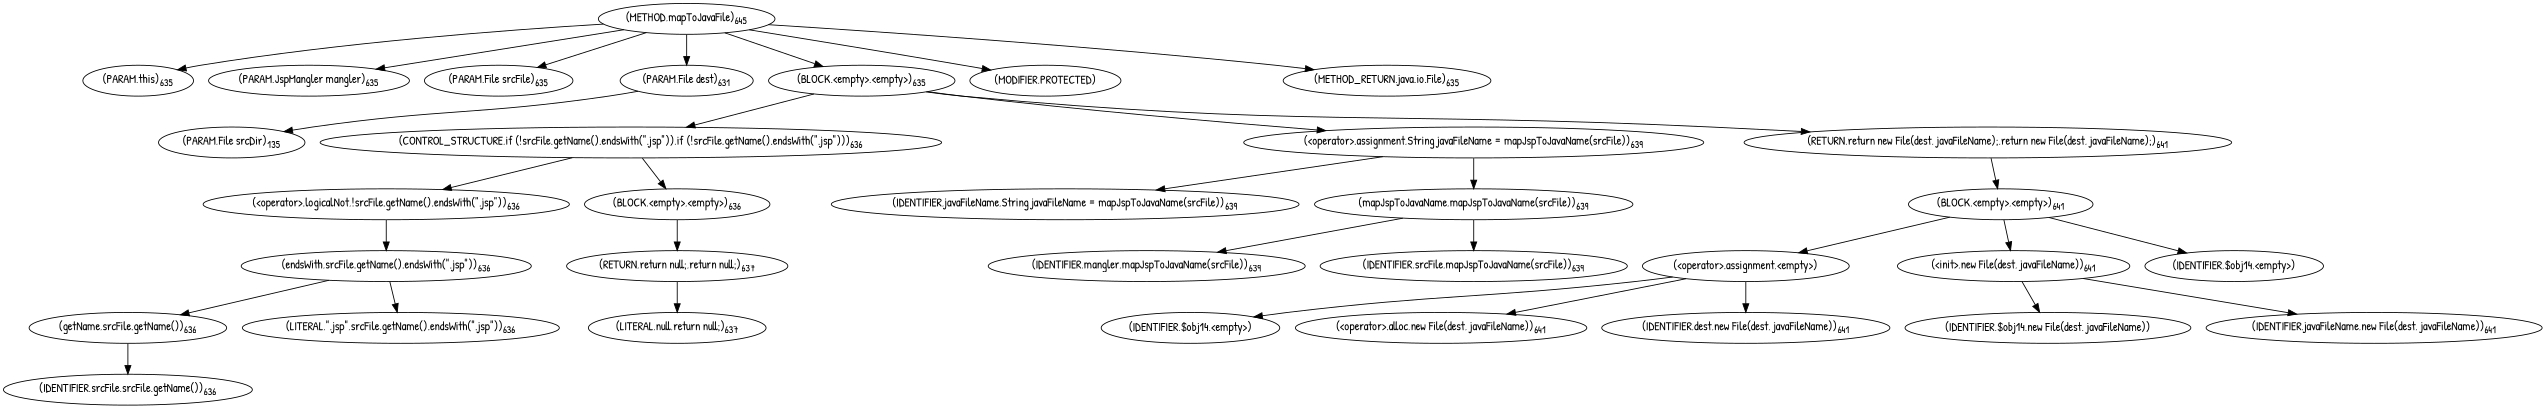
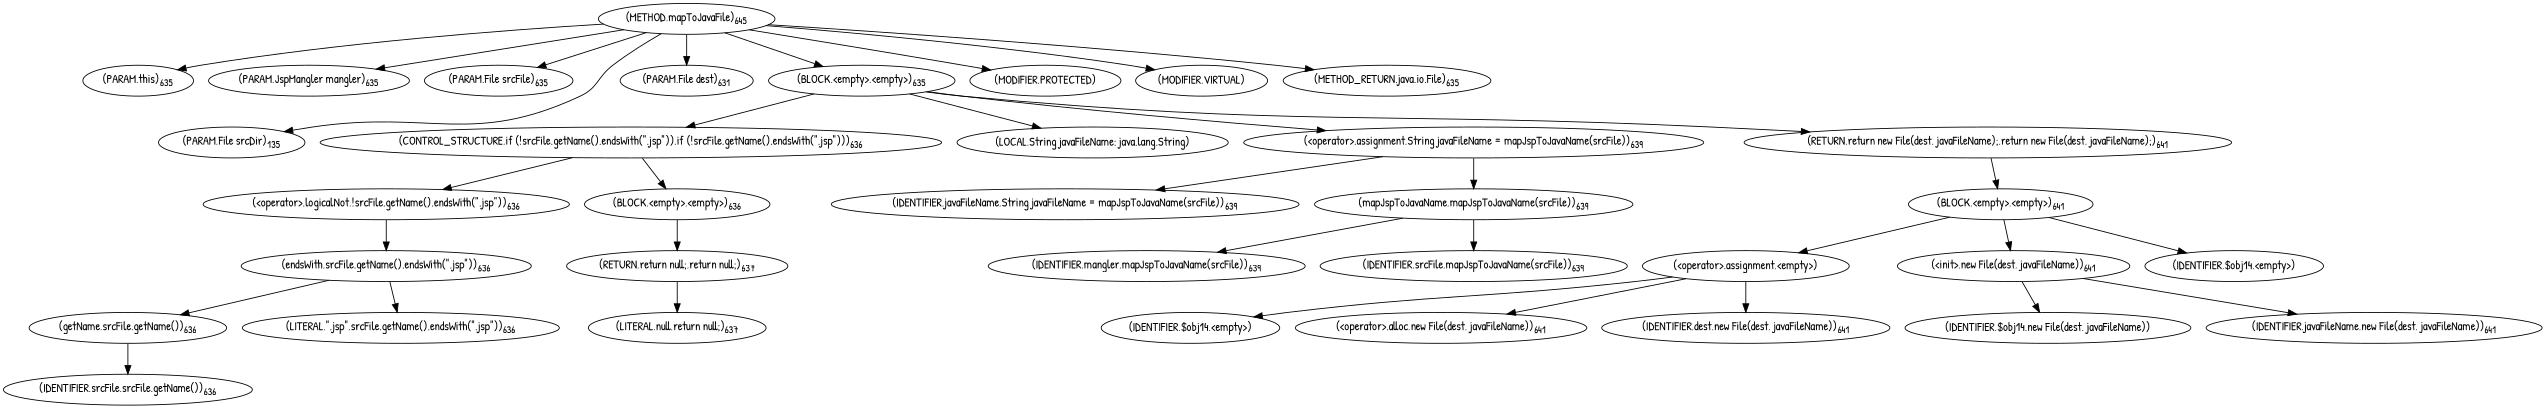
none -> (1202, 81)
(465, 111) -> (490, 122)
none -> (1093, 142)
